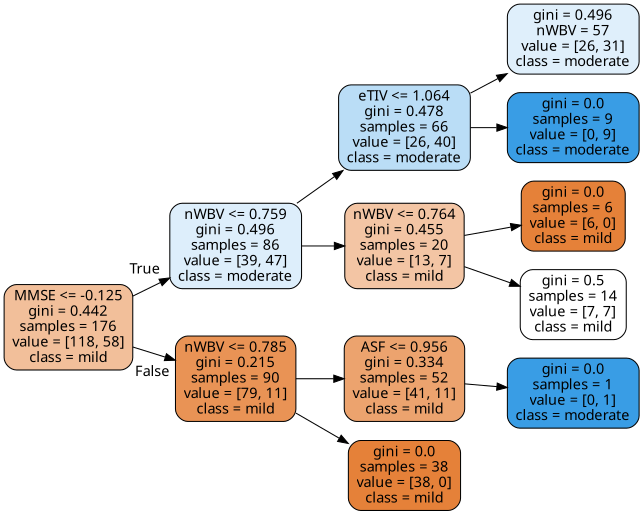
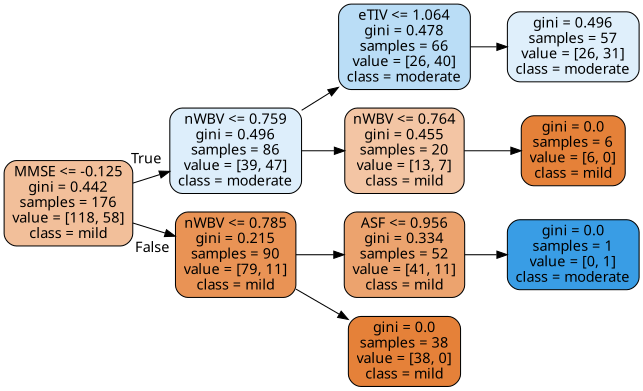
(573, 39) -> (573, 47)
(573, 128) -> none
(573, 305) -> none
